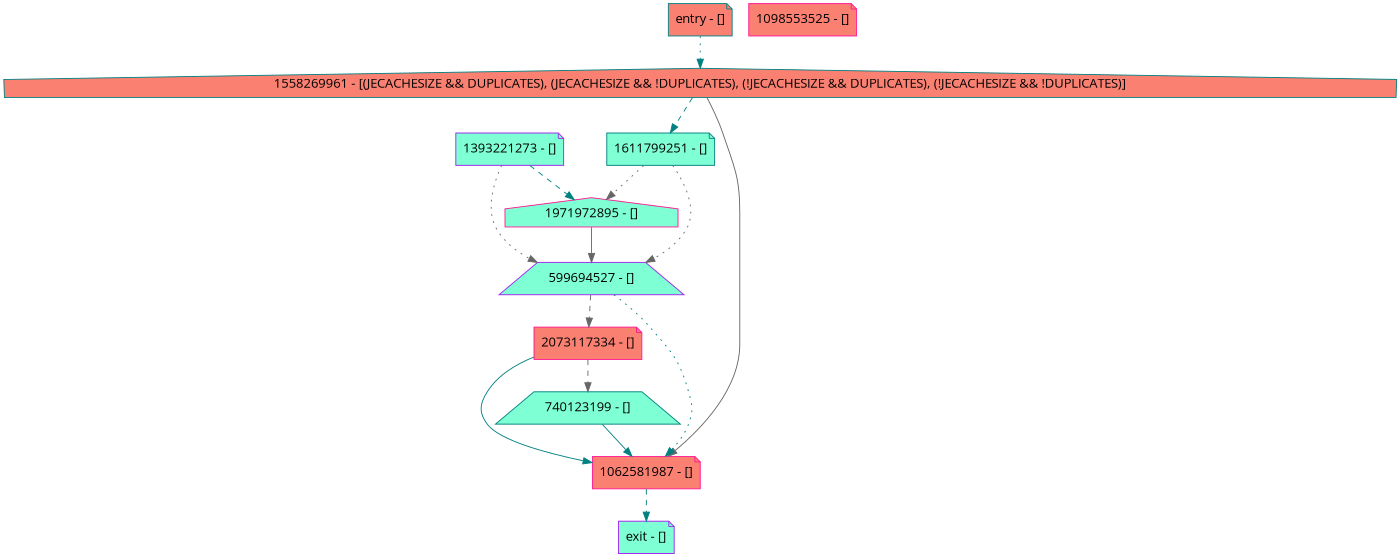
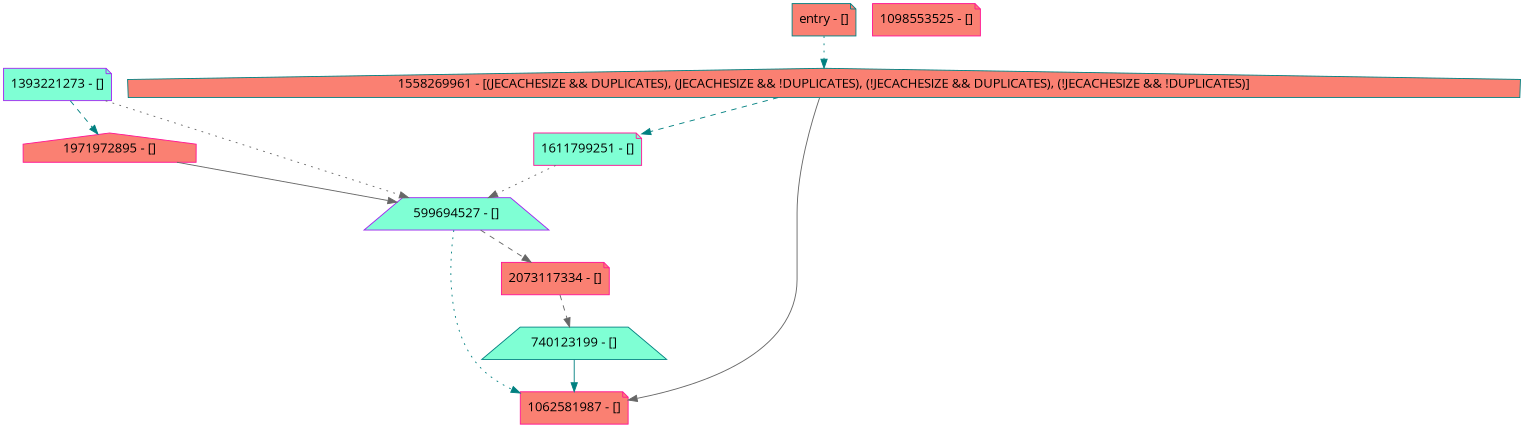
(661, 149) -> (588, 149)
(628, 179) -> none
(592, 214) -> (110, 149)
(491, 428) -> none
(646, 537) -> none
